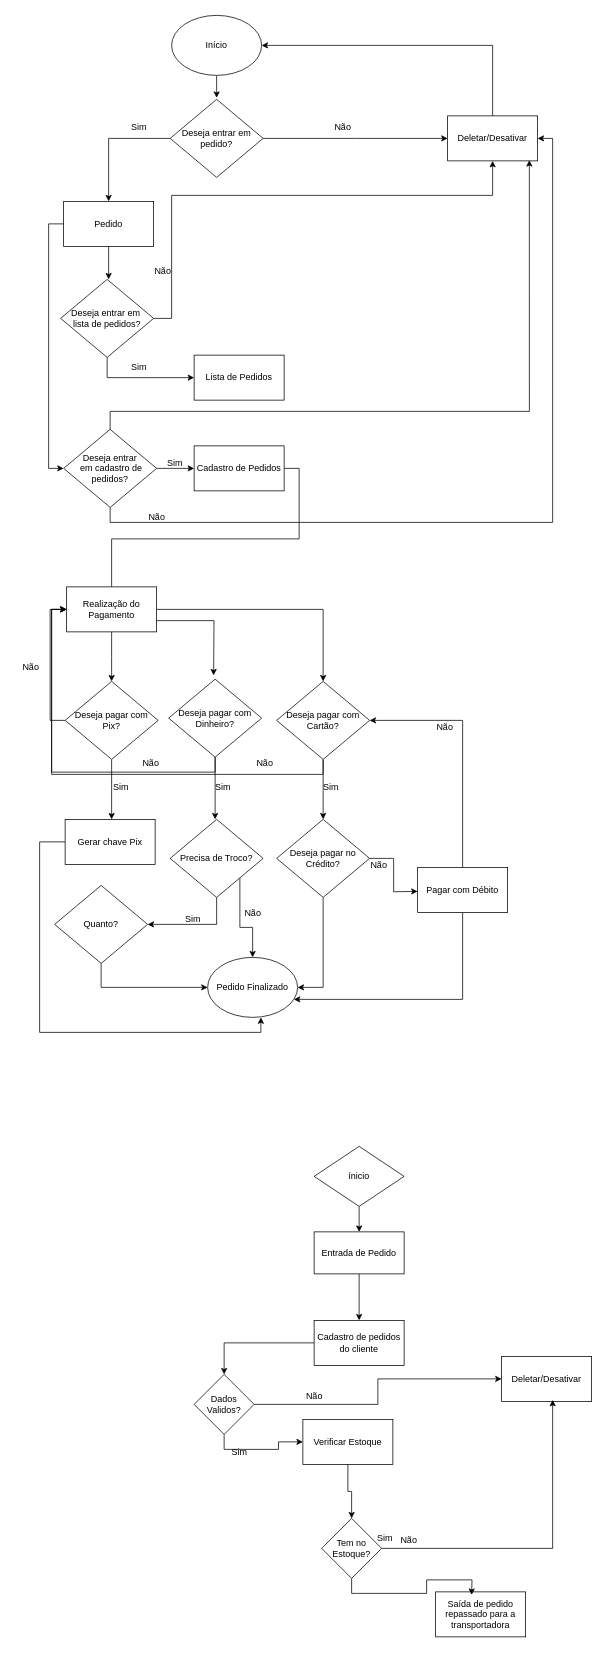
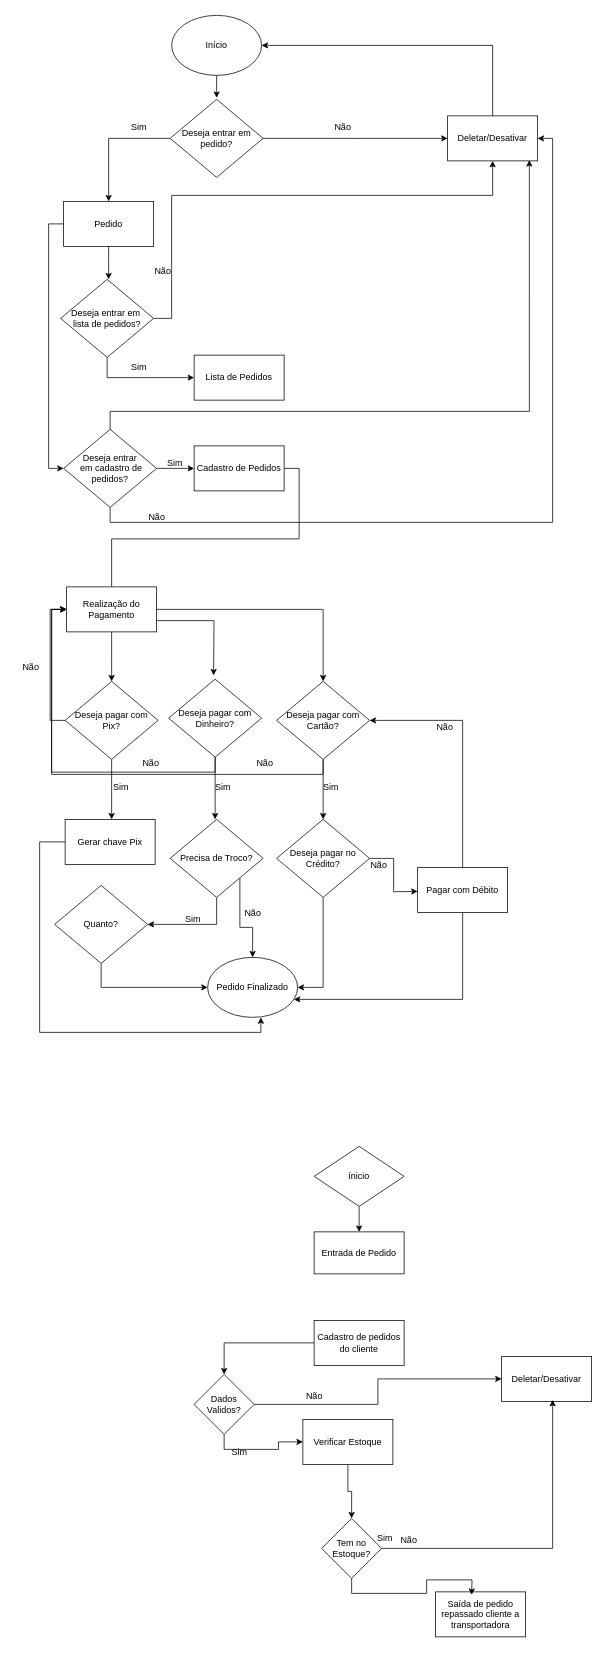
(359, 1314) -> none
(480, 1614) -> (480, 1614)
